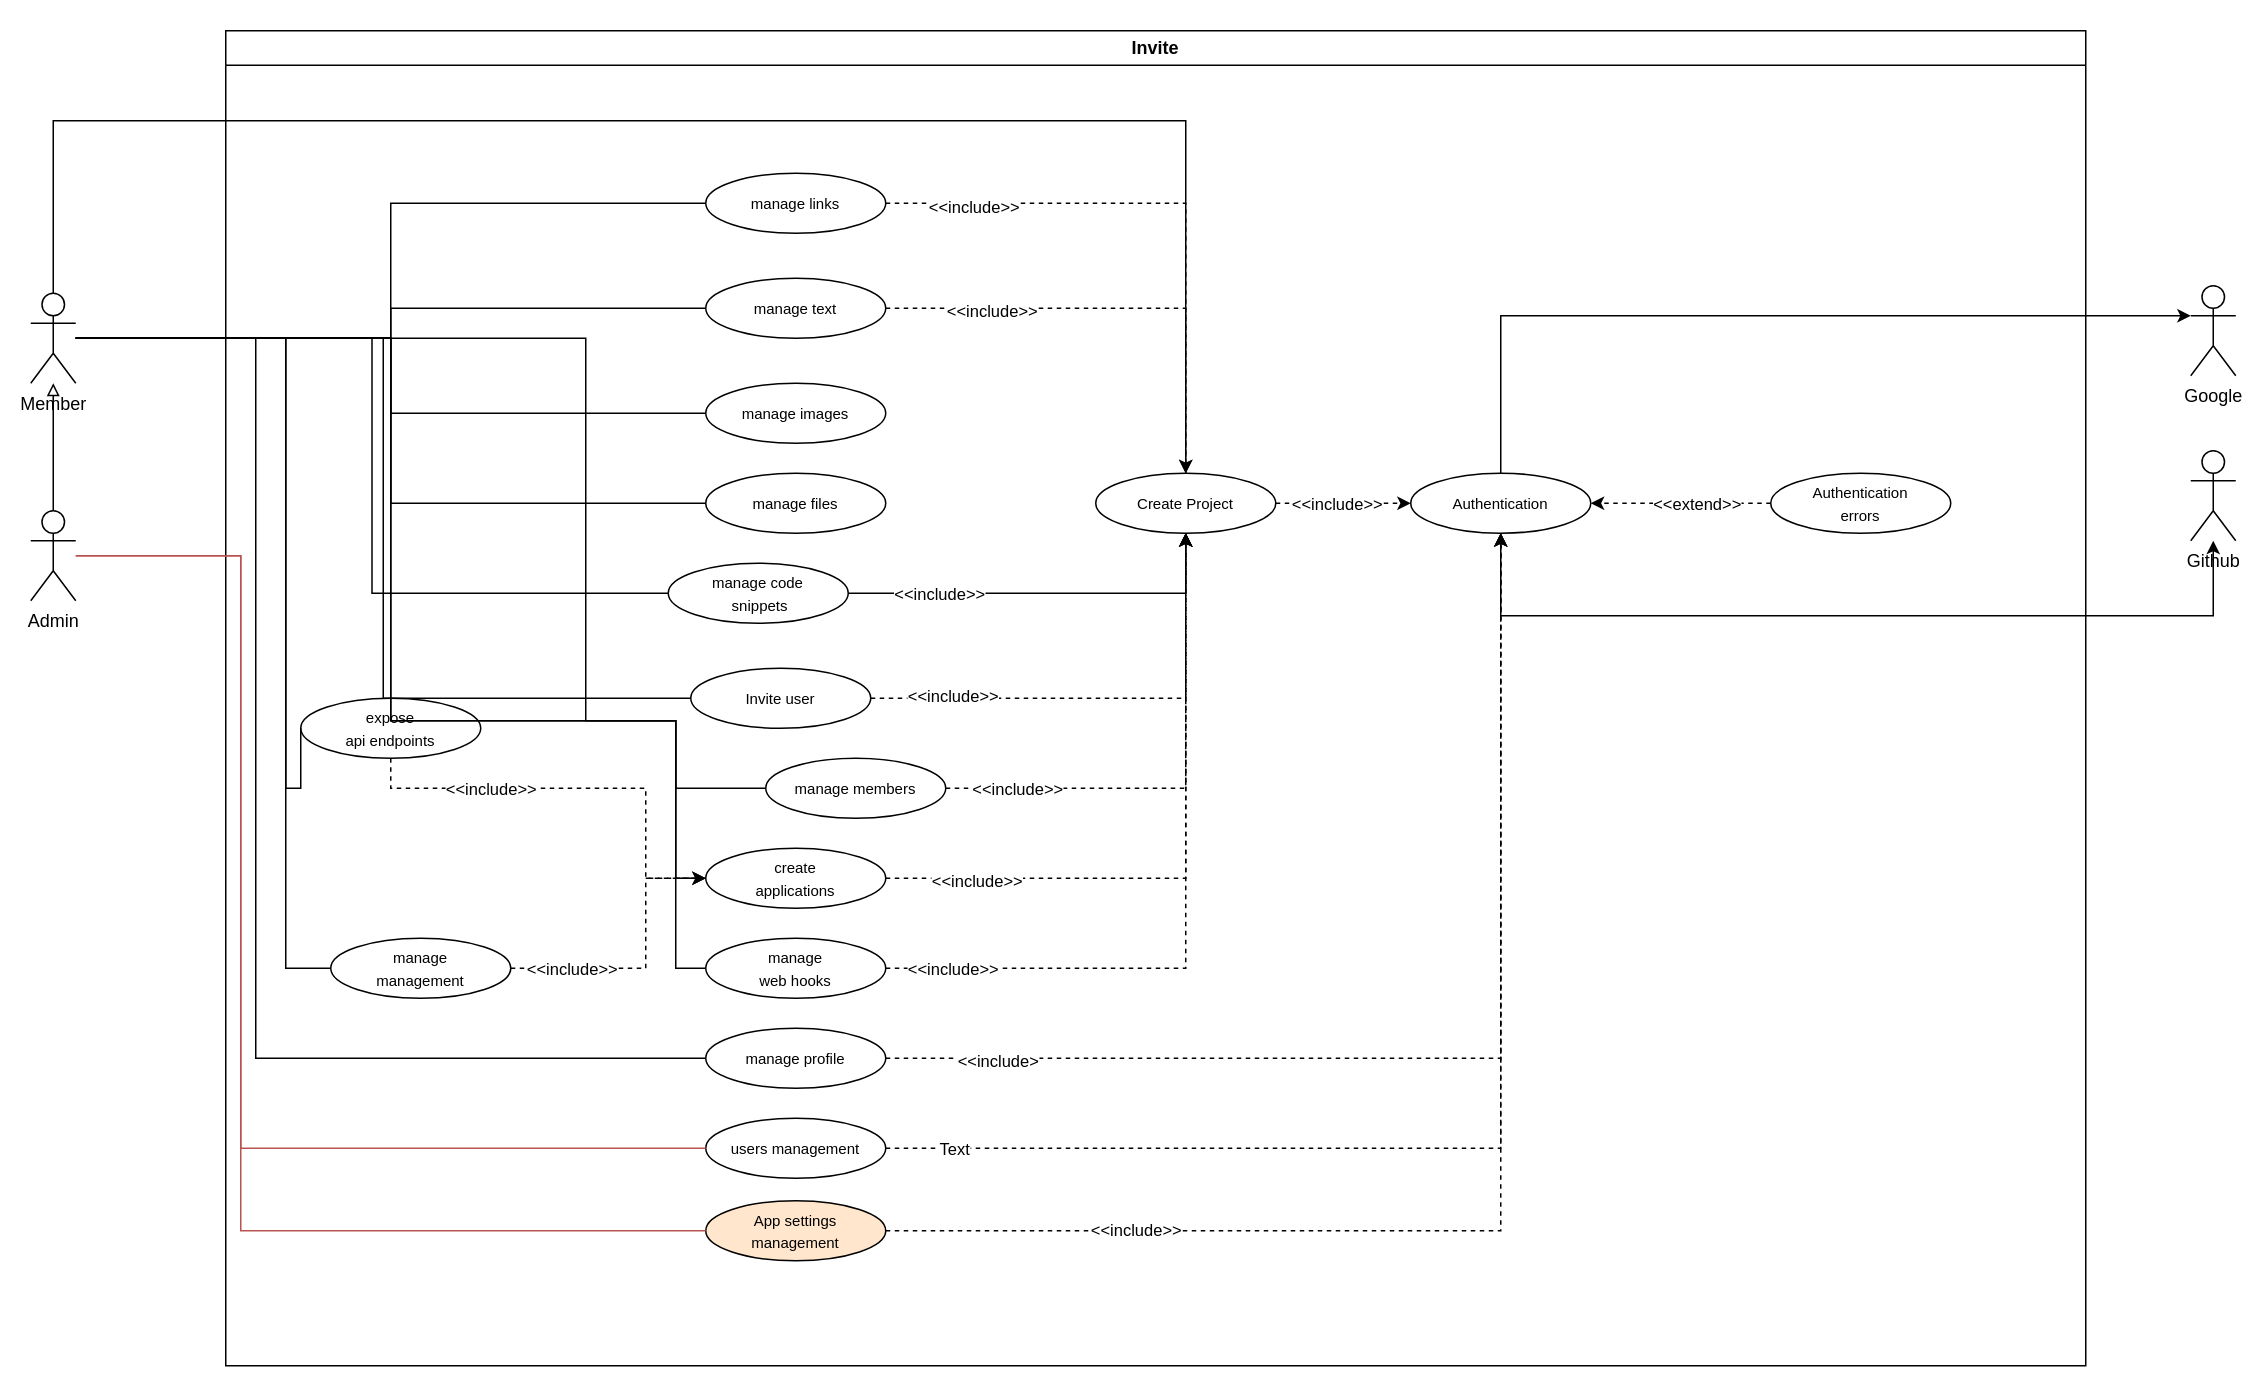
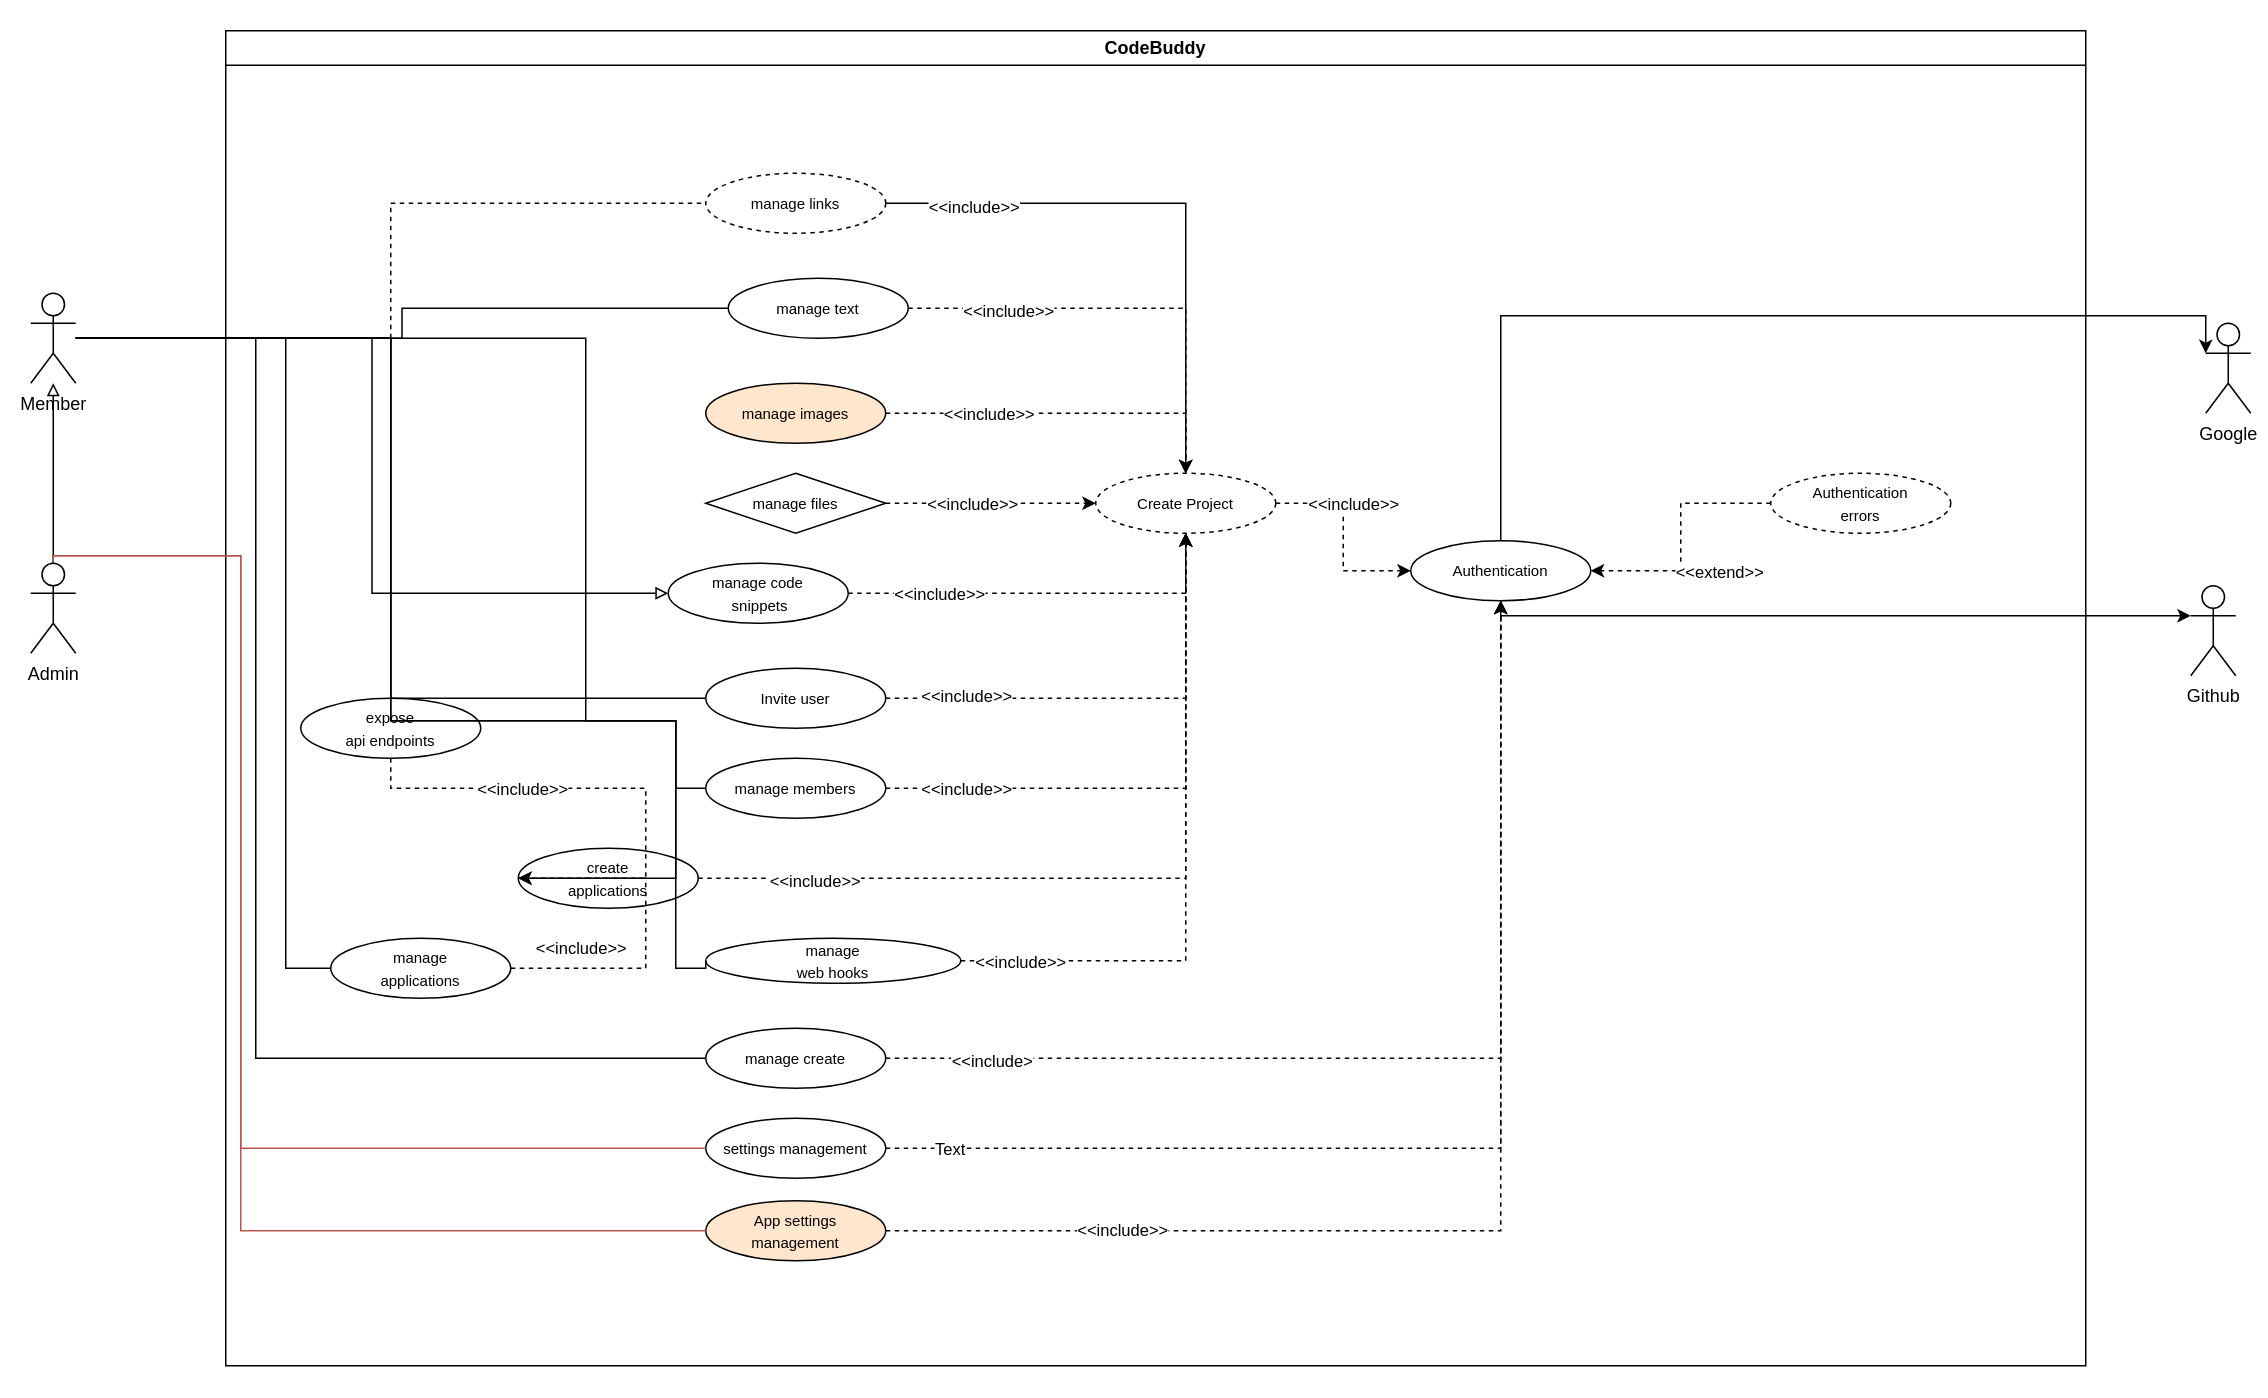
(1156, 49) -> (1156, 49)
(573, 121) -> none
(497, 203) -> (497, 203)
(796, 203) -> (796, 203)
(1100, 203) -> (1100, 203)
(796, 308) -> (818, 308)
(2213, 331) -> (2228, 368)
(549, 413) -> none
(796, 413) -> (796, 413)
none -> (1034, 413)
(2213, 496) -> (2213, 631)
(549, 503) -> none
(796, 503) -> (796, 503)
none -> (986, 503)
(1186, 503) -> (1186, 503)
(1501, 503) -> (1501, 571)
(1861, 503) -> (1861, 503)
(53, 556) -> (53, 608)
(660, 593) -> (654, 593)
(1083, 593) -> (1083, 593)
(781, 698) -> (796, 698)
(301, 765) -> none
(856, 788) -> (796, 788)
(796, 878) -> (608, 878)
(421, 968) -> (421, 968)
(796, 968) -> (833, 961)
(796, 1058) -> (796, 1058)
(796, 1148) -> (796, 1148)
